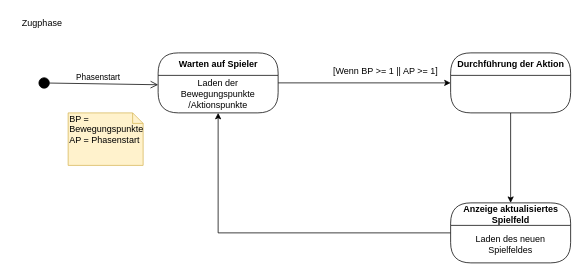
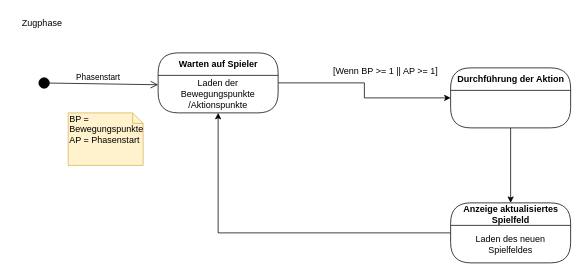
(510, 83) -> (510, 98)
